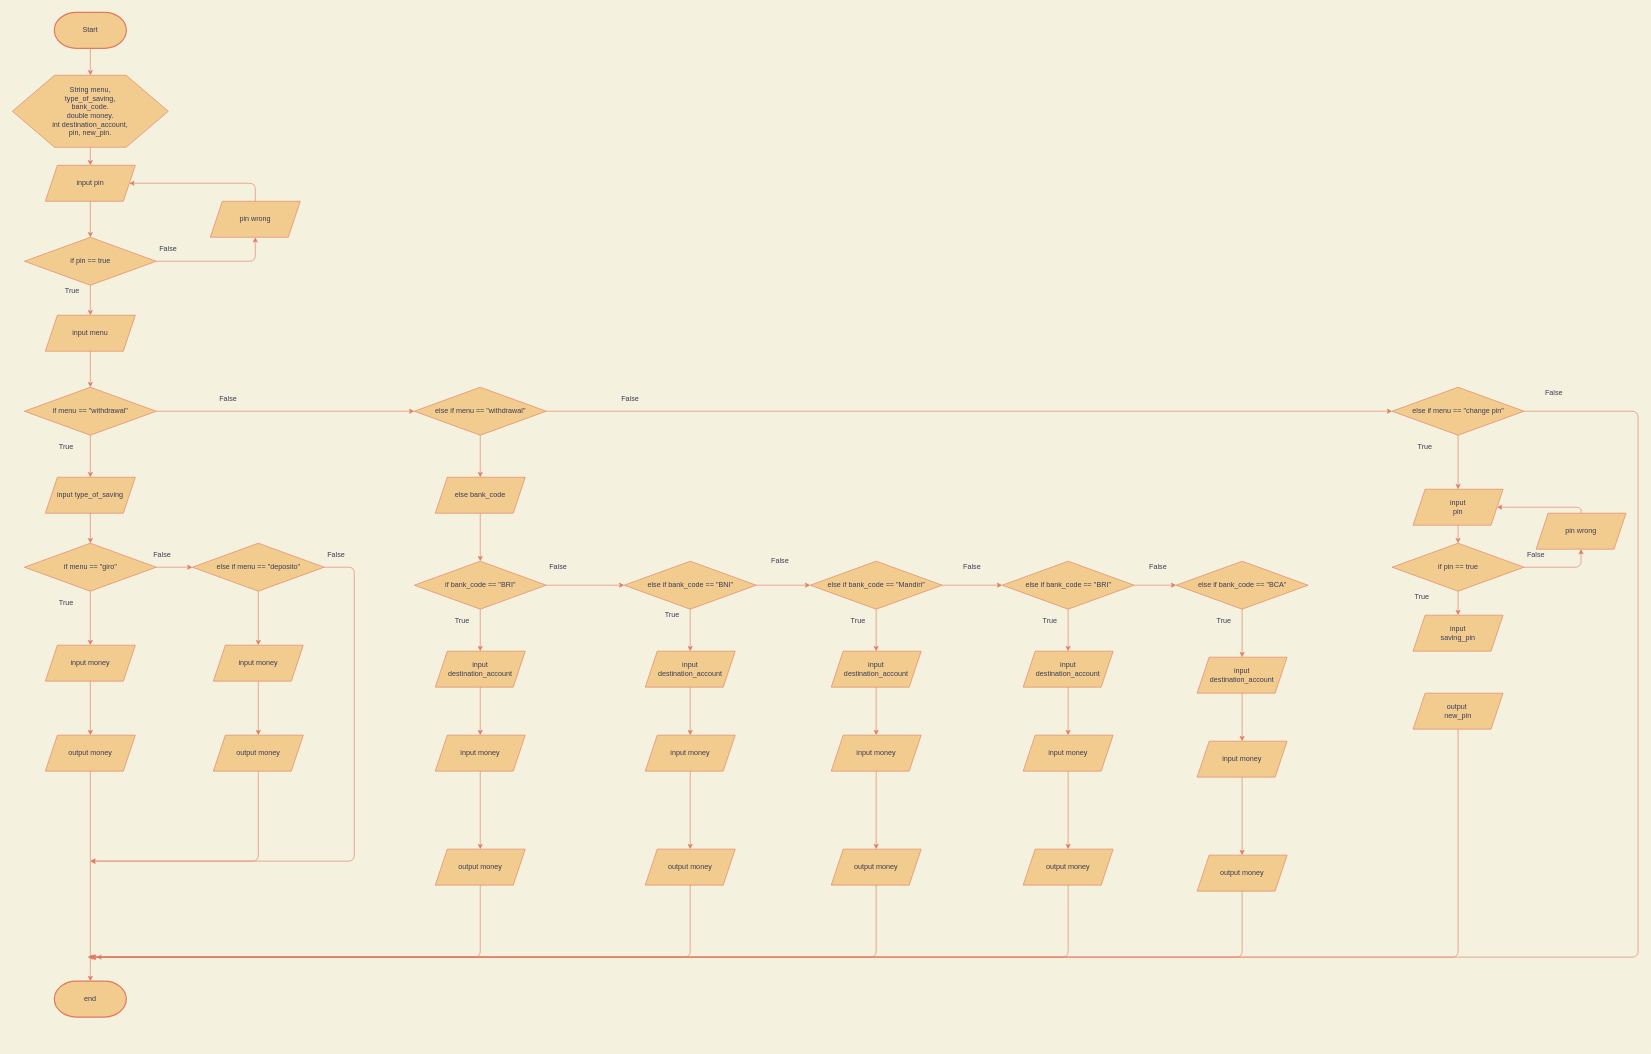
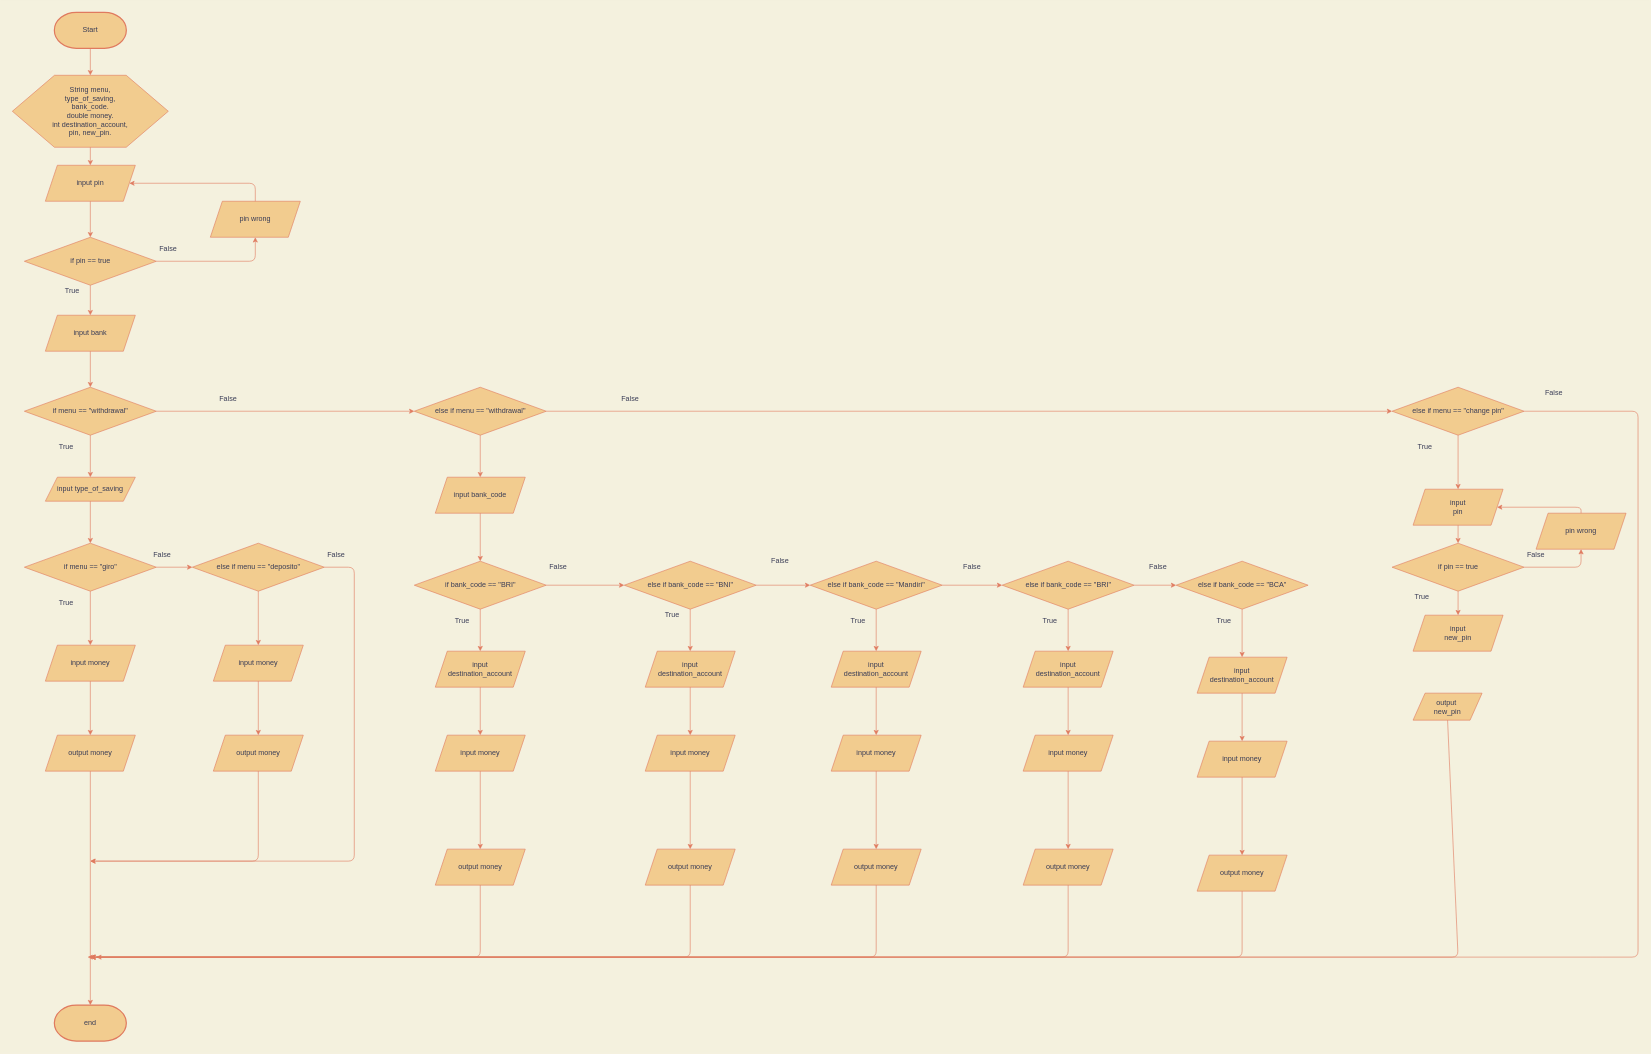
(90, 333) -> (90, 333)
(90, 495) -> (90, 489)
(480, 495) -> (480, 495)
(1458, 633) -> (1458, 633)
(1458, 711) -> (1448, 707)
(90, 999) -> (90, 1023)
